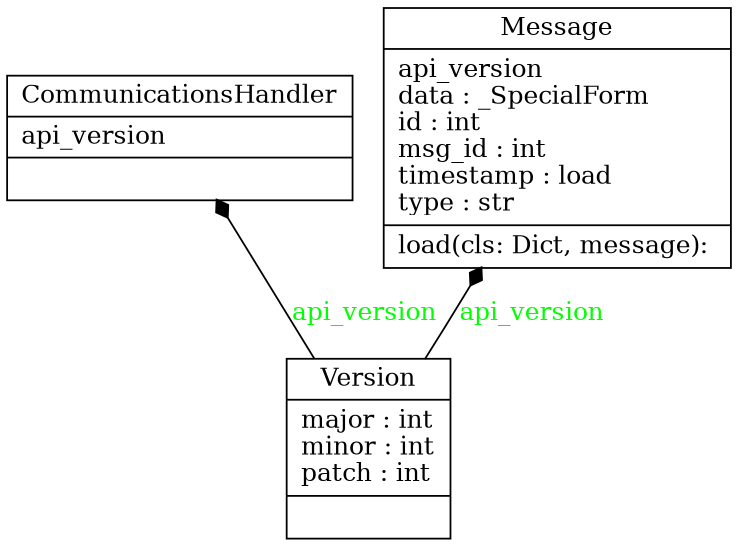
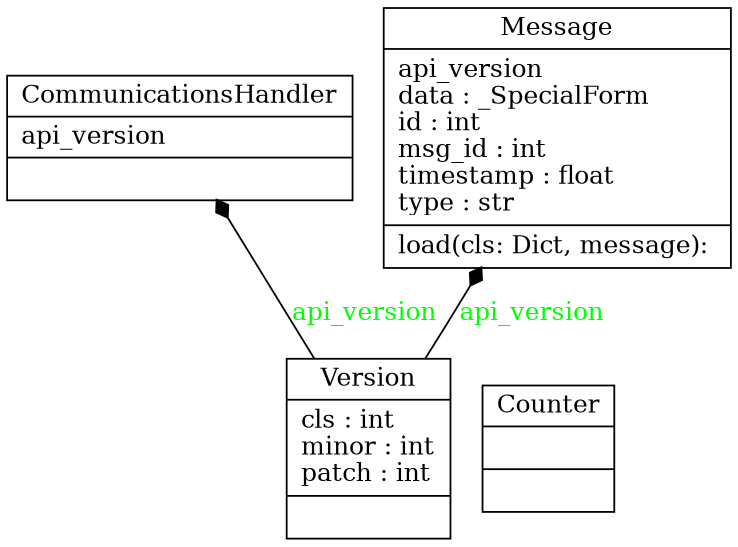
(506, 176) -> (507, 176)
(368, 420) -> (348, 420)
none -> (548, 449)
